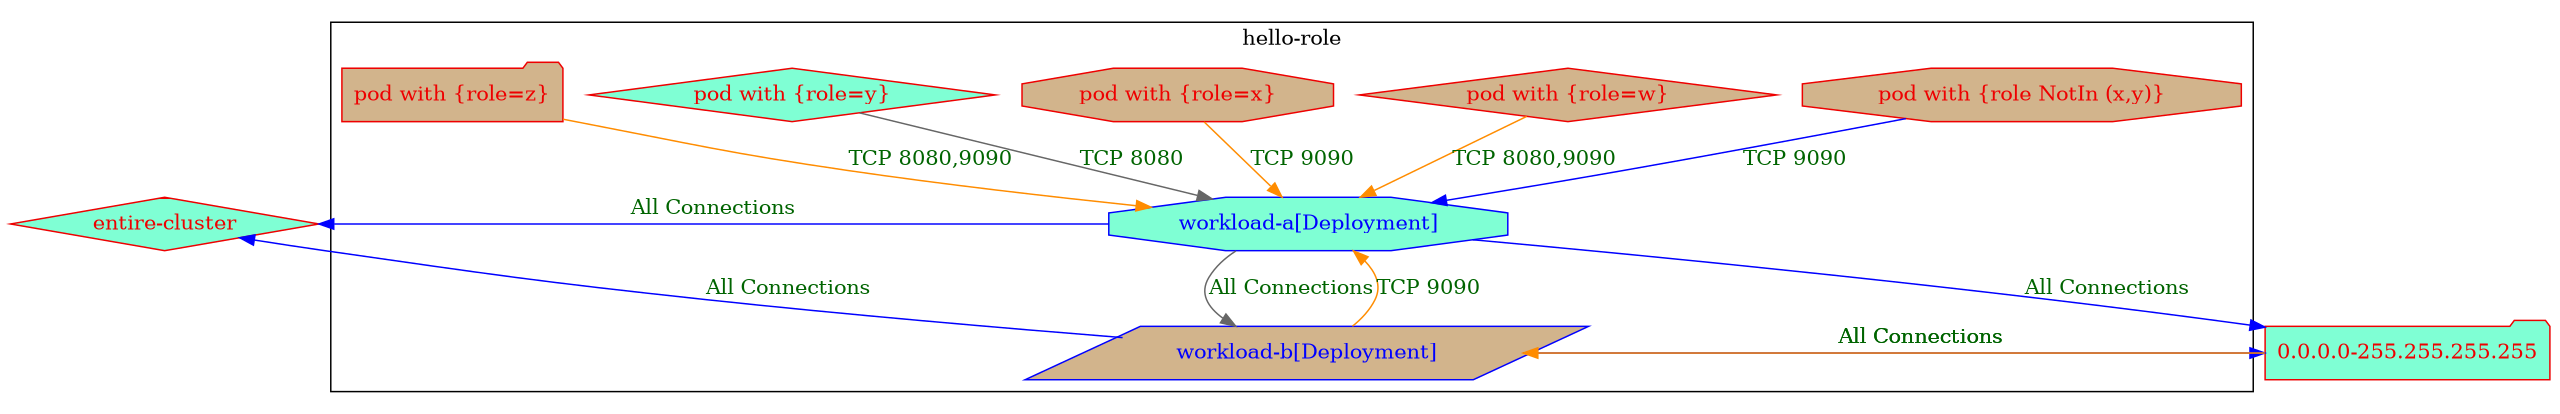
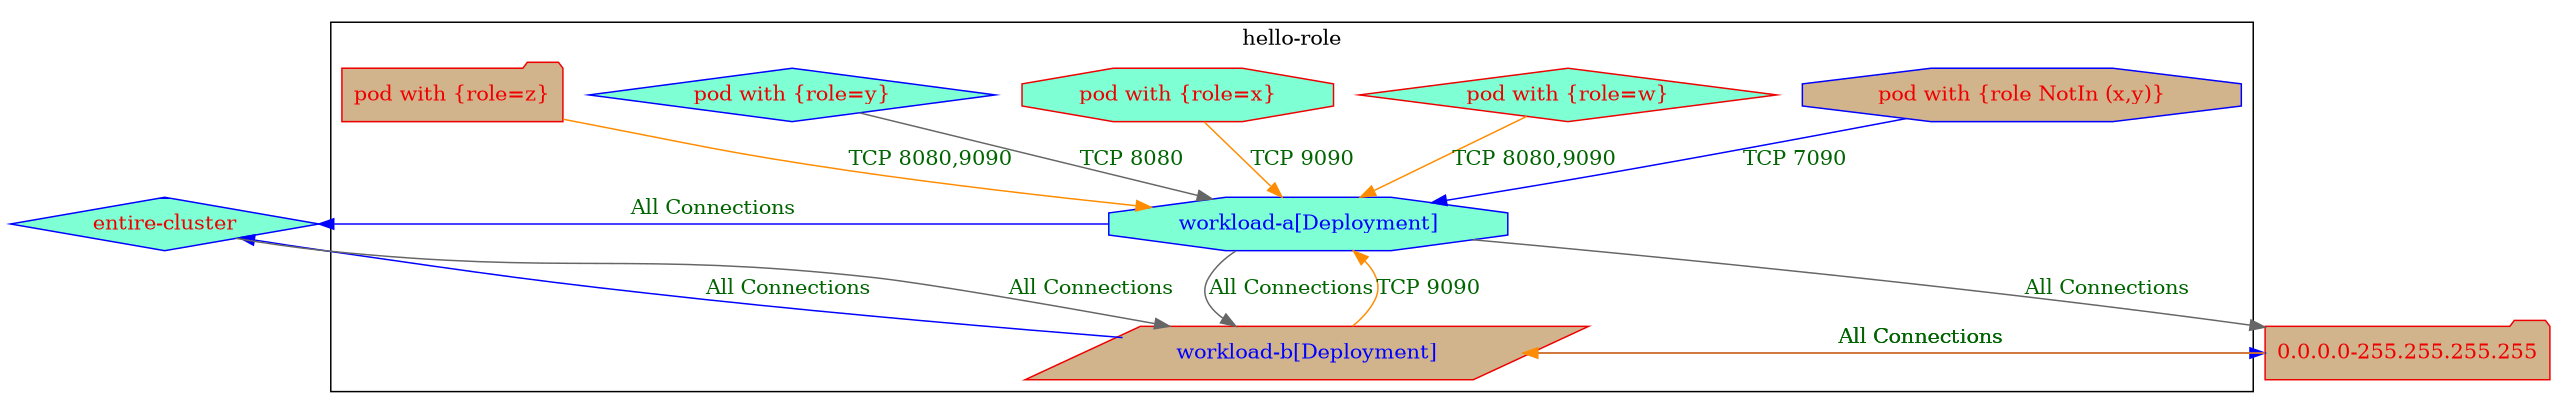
(792, 95) -> (792, 95)
(1178, 95) -> (1178, 95)
(1568, 95) -> (1568, 95)
(2022, 95) -> (2022, 95)
(1795, 159) -> (1795, 159)
(165, 224) -> (165, 224)
none -> (697, 265)
(1862, 278) -> (1862, 278)
(1307, 353) -> (1307, 353)
(2407, 353) -> (2407, 353)
